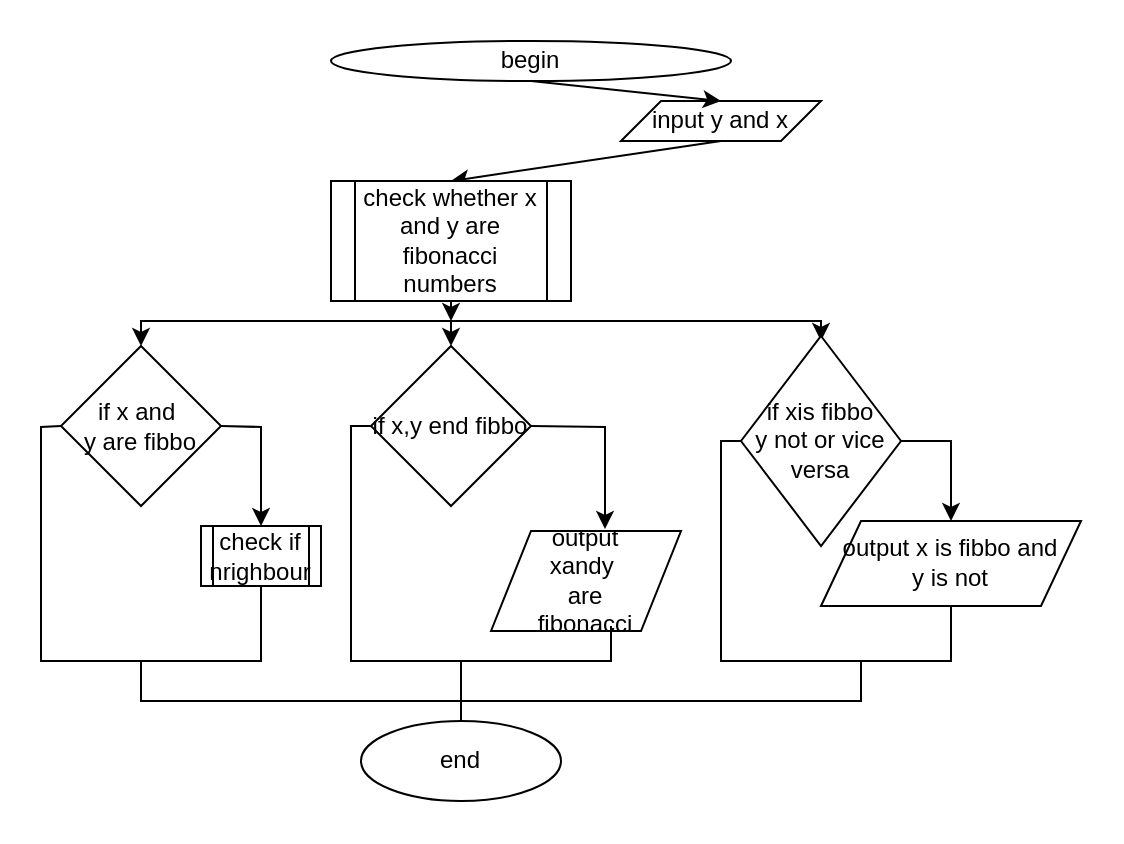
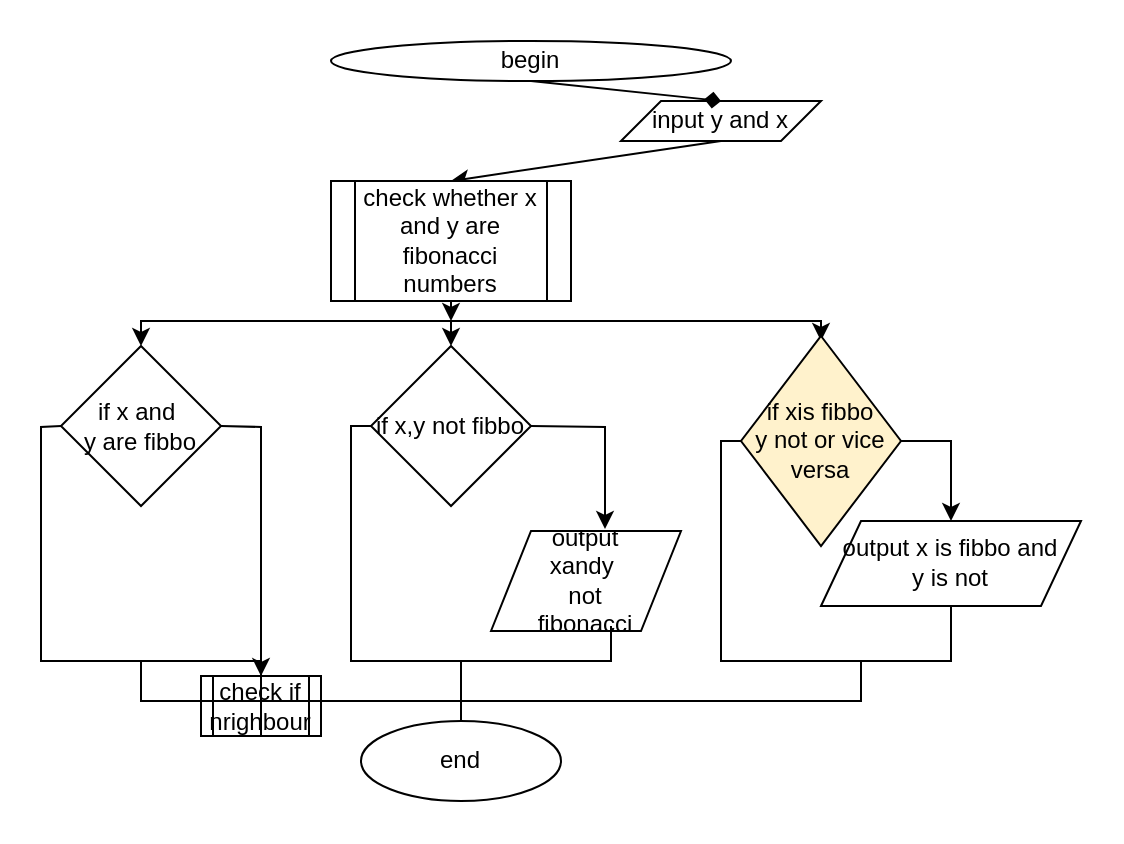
(706, 99) -> (704, 99)
(451, 427) -> (451, 427)
(821, 441) -> (821, 441)
(261, 556) -> (261, 706)
(586, 581) -> (586, 581)
